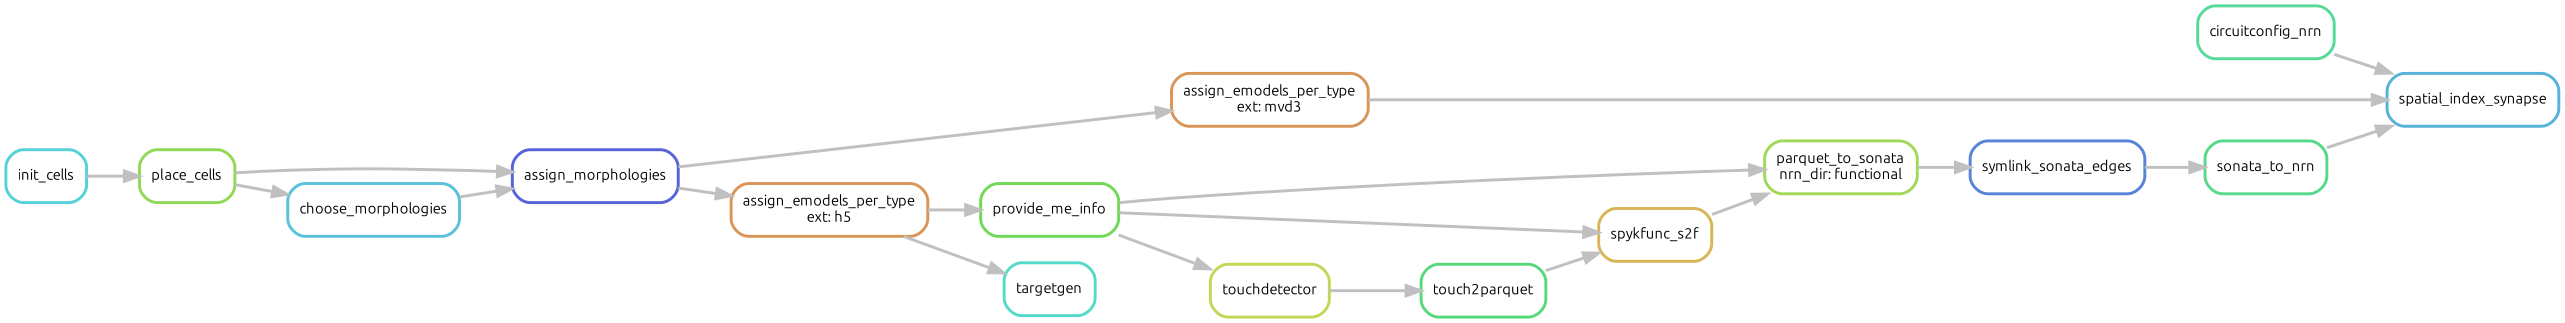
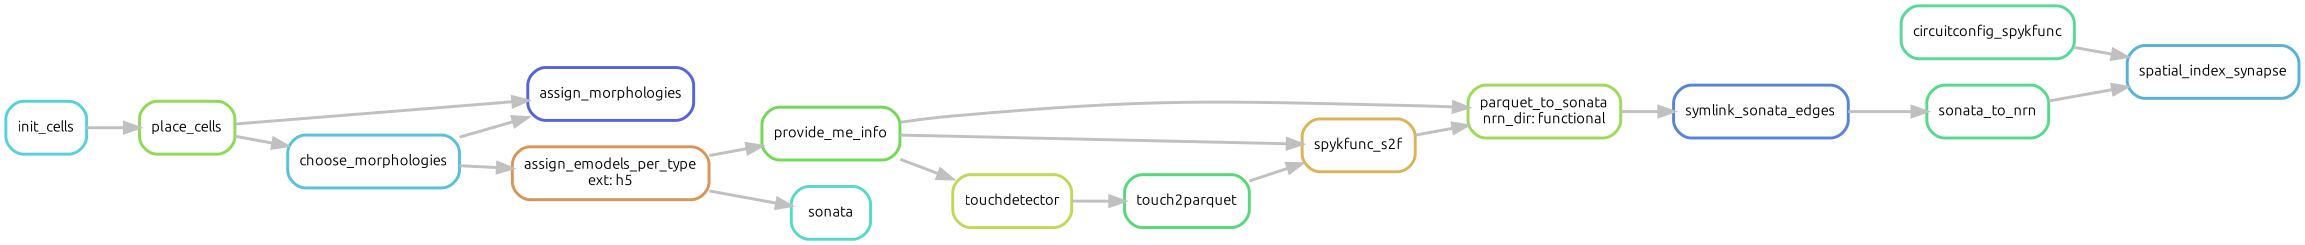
(2266, 32) -> (1988, 32)
(1270, 100) -> none
(697, 191) -> (478, 167)
(1050, 289) -> (831, 213)
